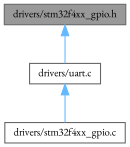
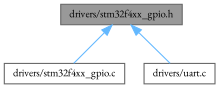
(65, 109) -> (89, 48)
